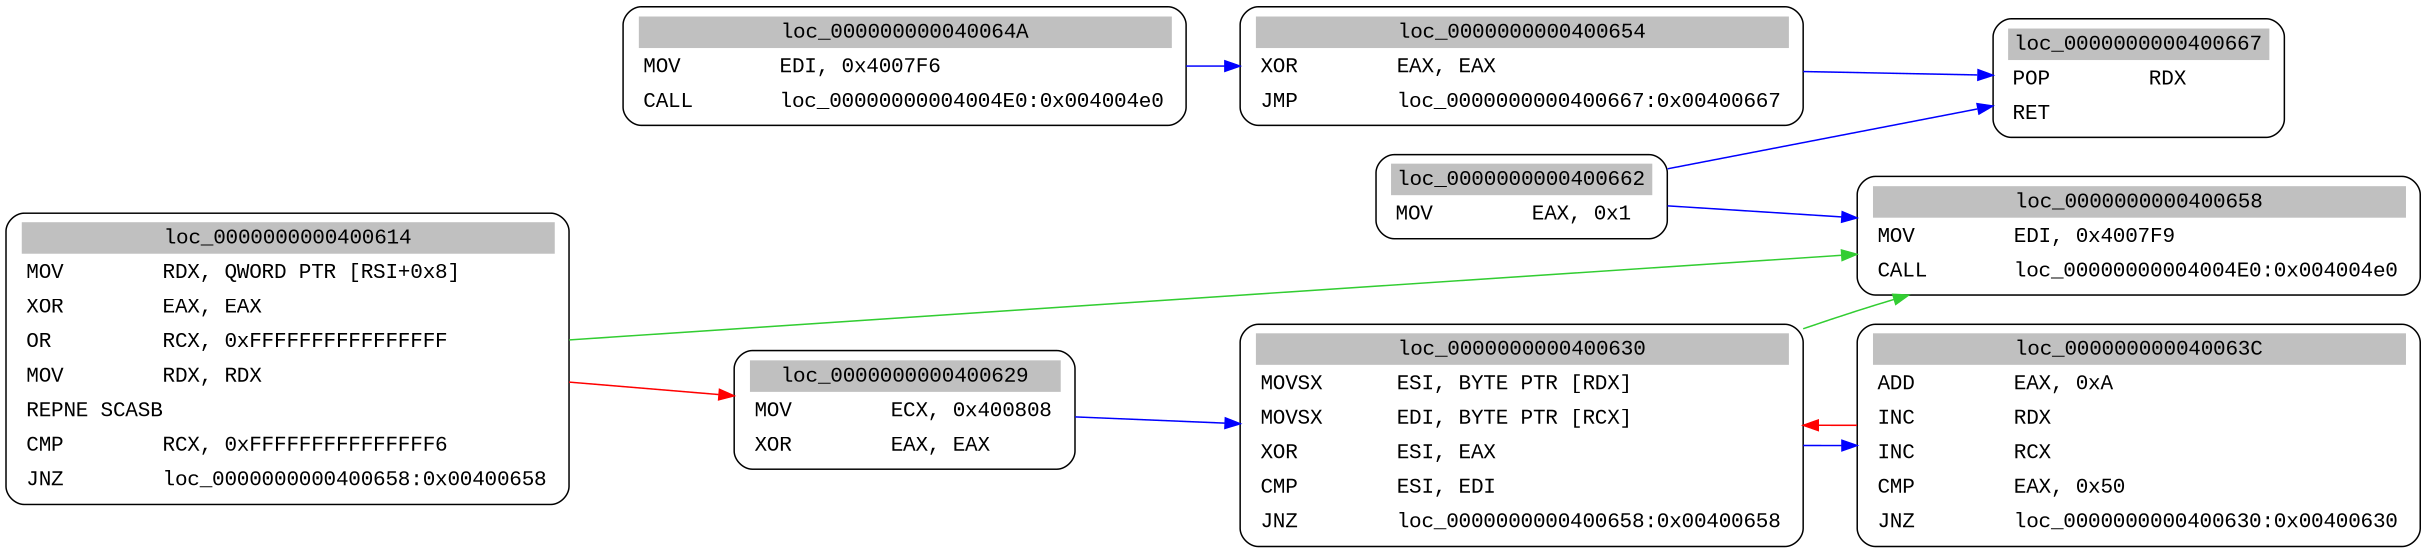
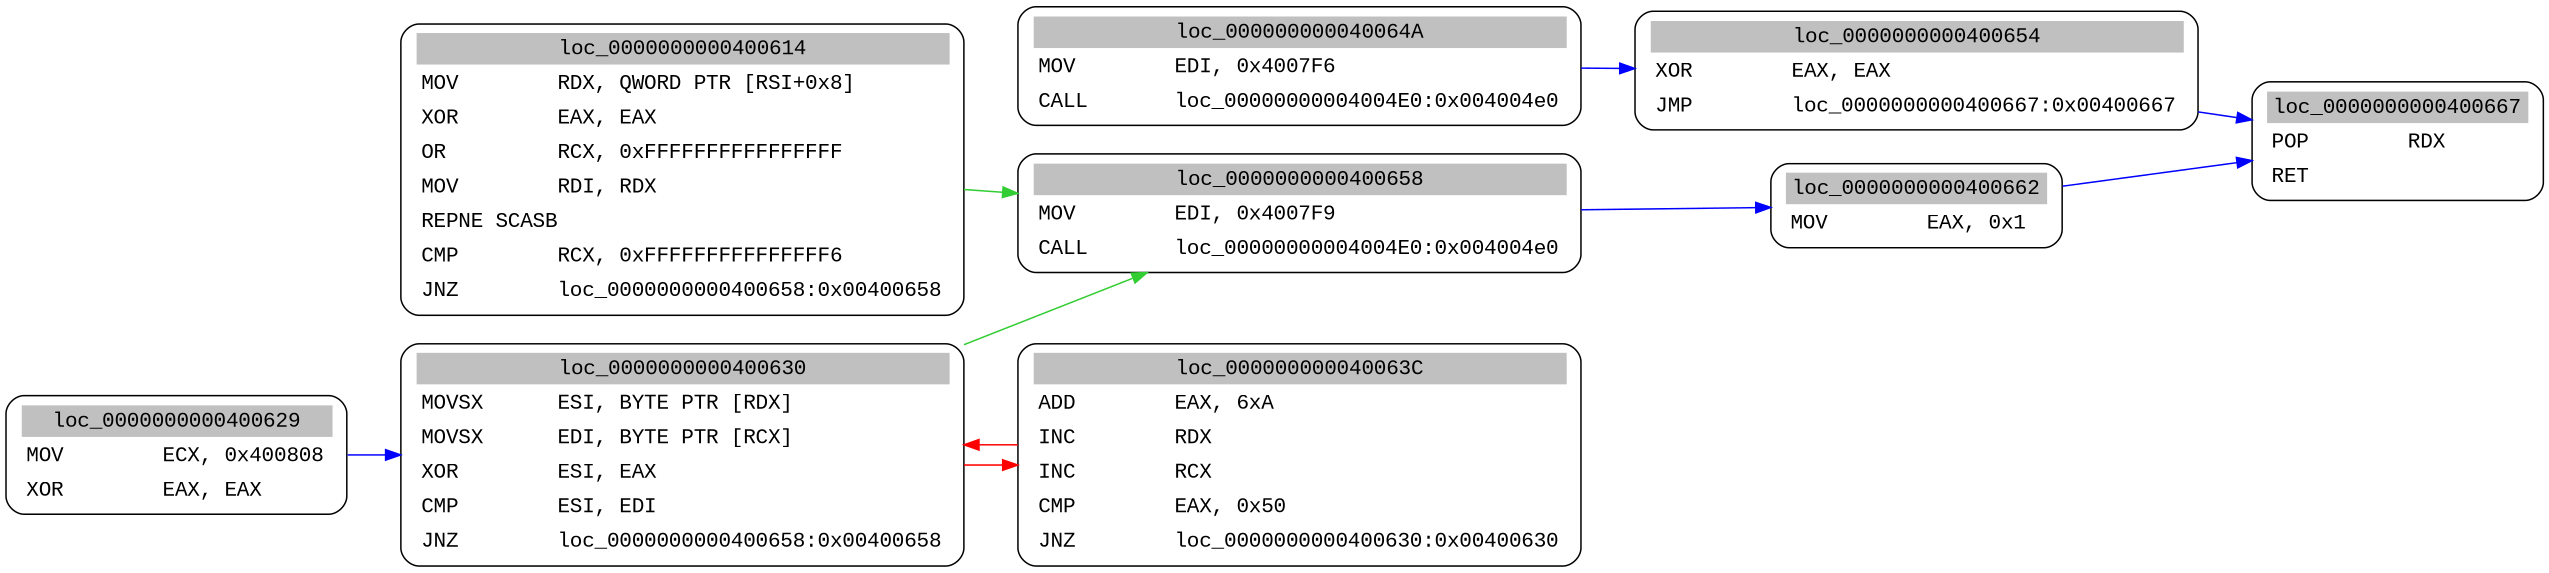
(1755, 211) -> (1668, 209)
(144, 375) -> (539, 186)
(1995, 383) -> (1156, 402)
(644, 388) -> none
(1823, 446) -> (983, 465)
